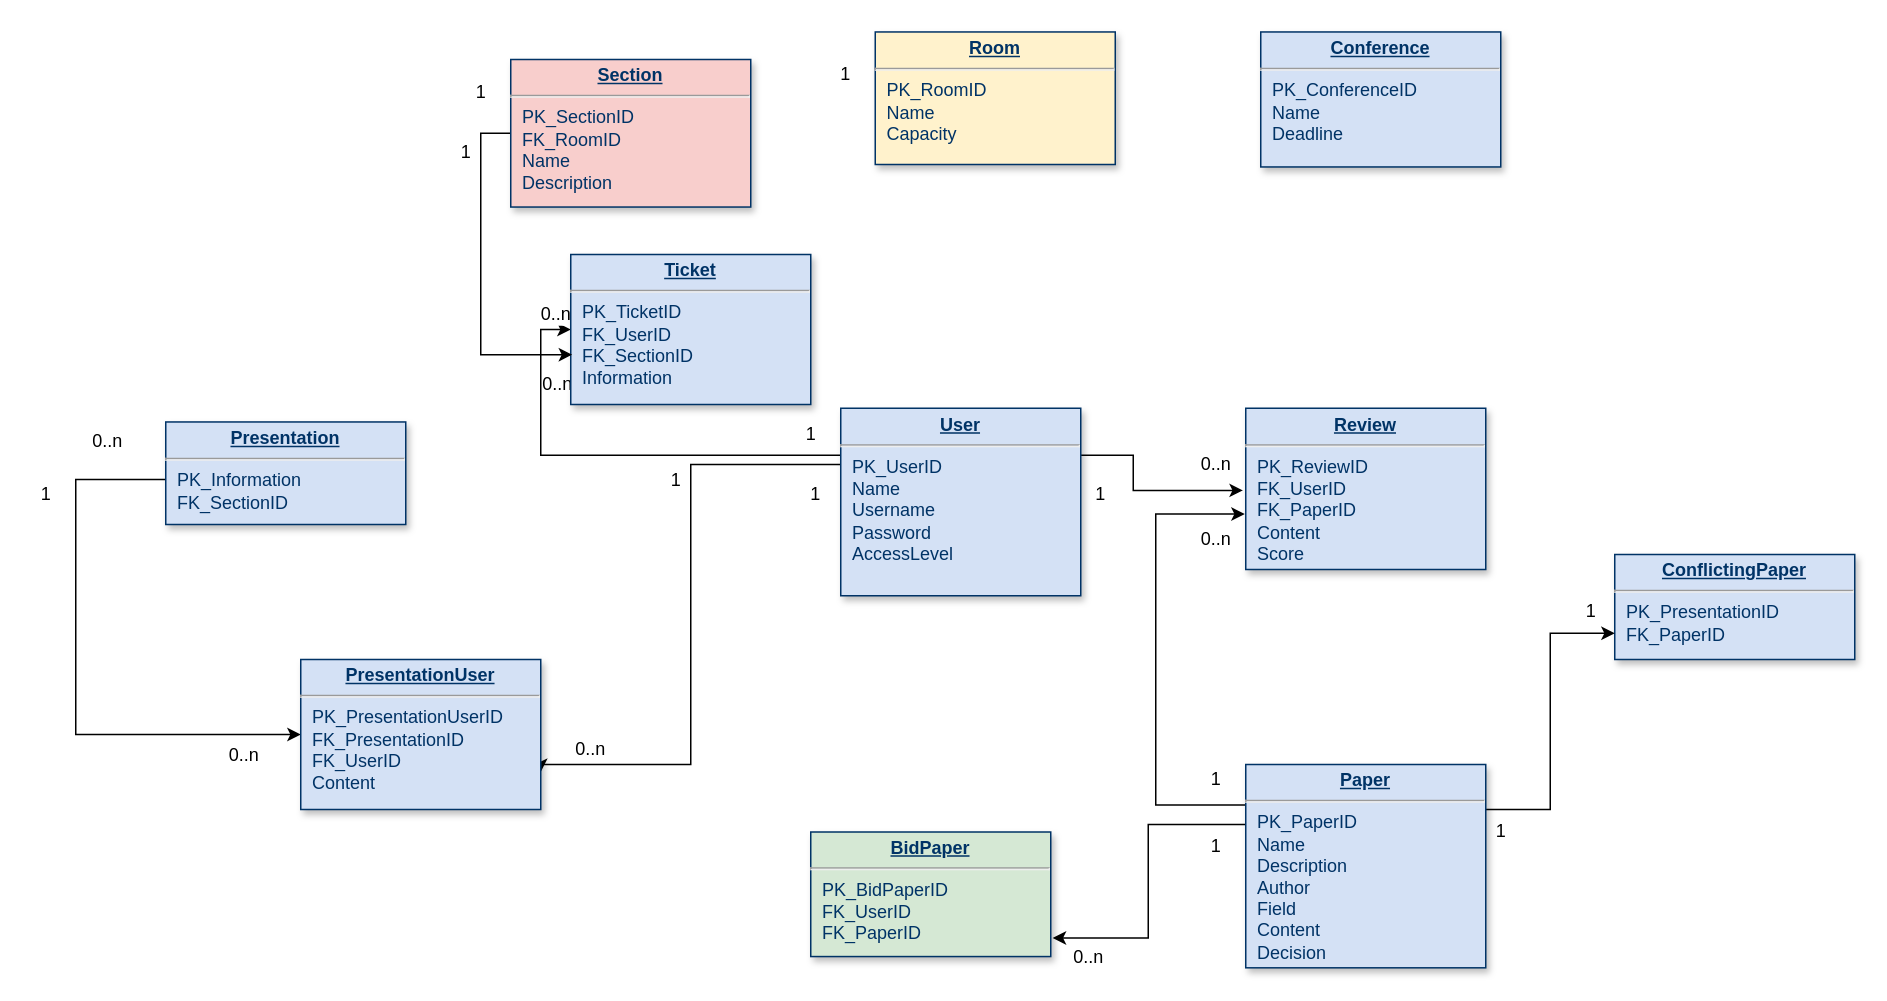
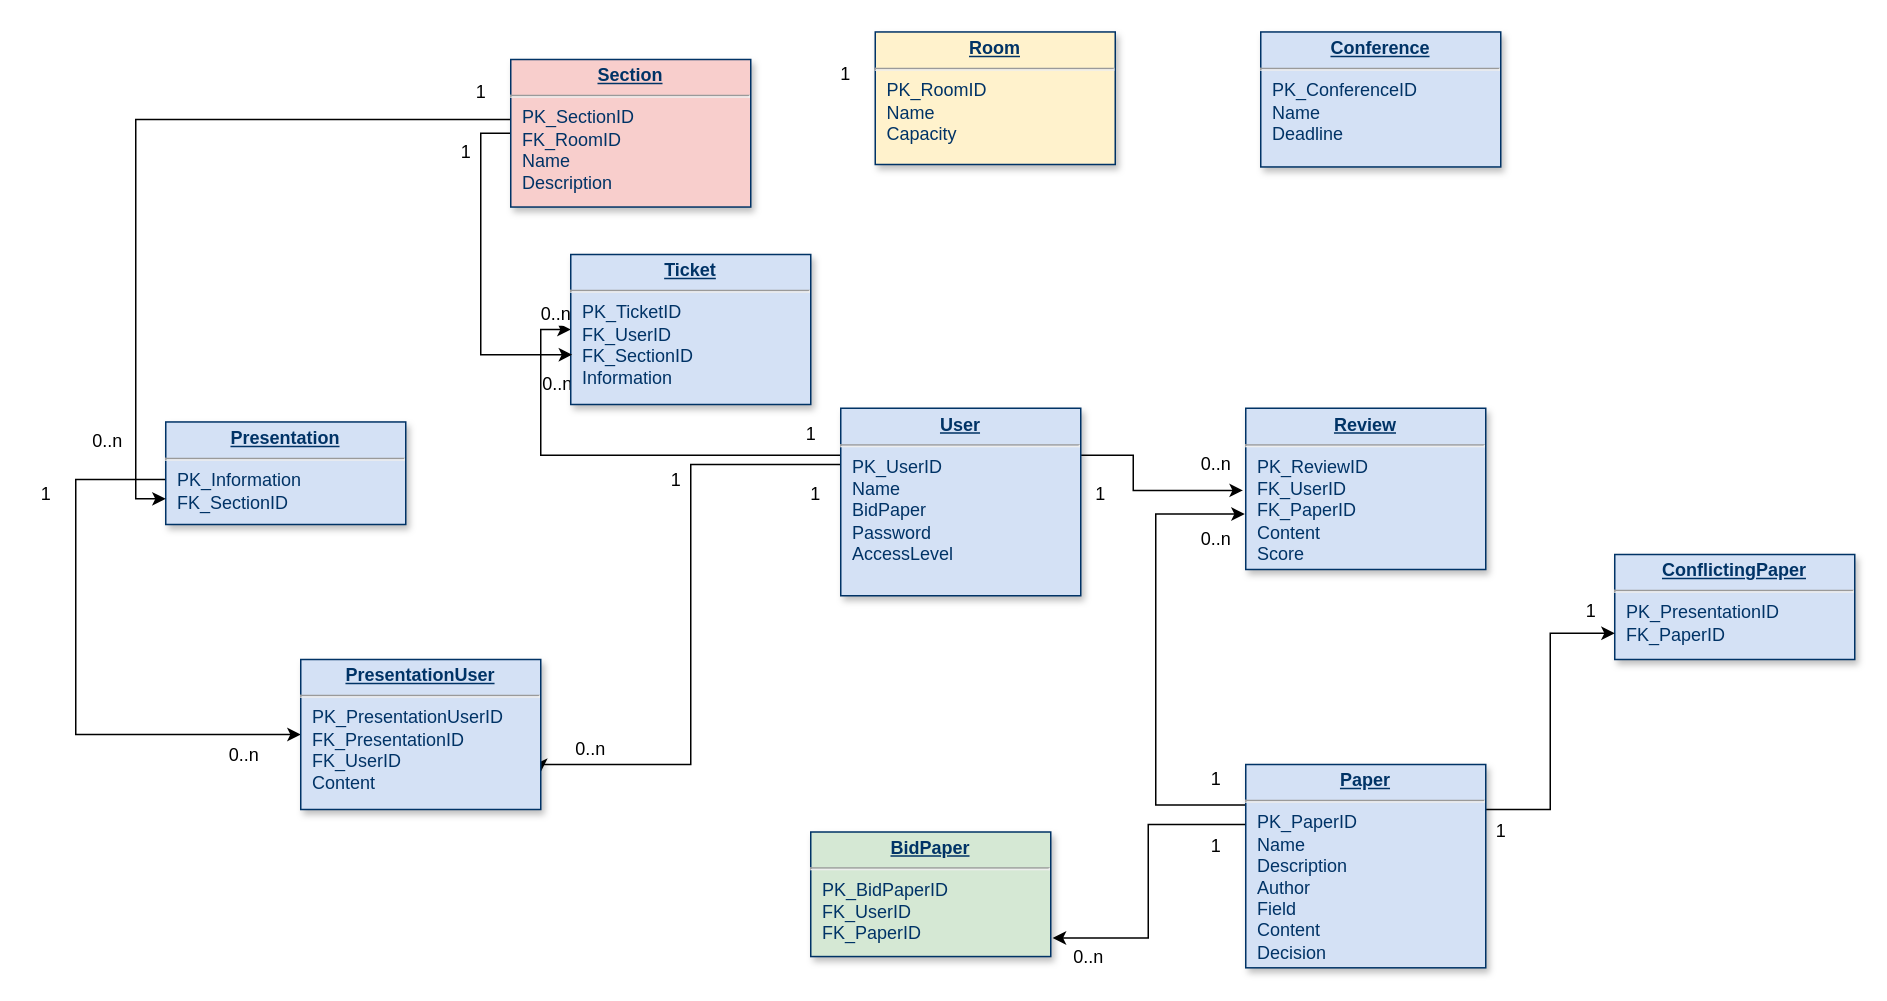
none -> (136, 130)
(894, 474) -> (894, 474)
